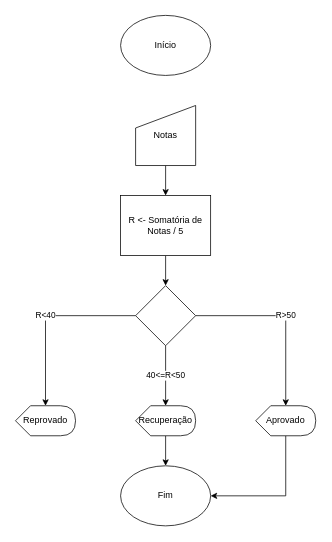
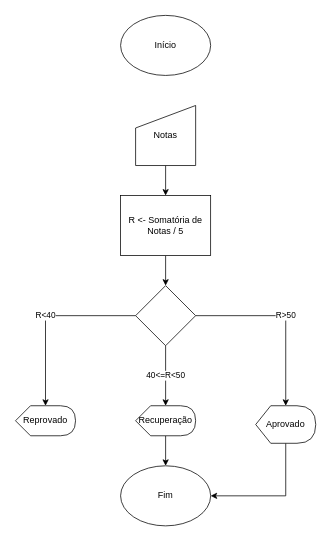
(285, 420) -> (285, 424)
